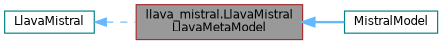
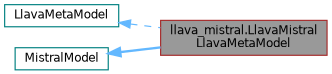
(49, 22) -> (62, 16)
(329, 22) -> (141, 50)
